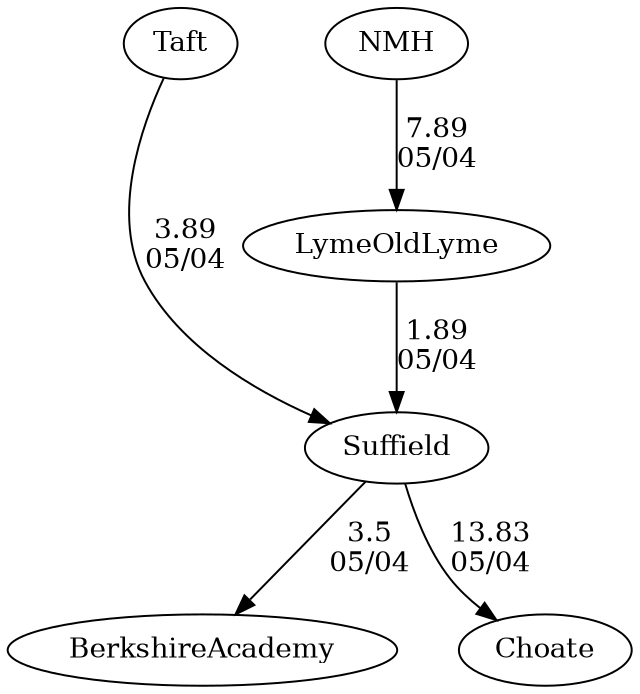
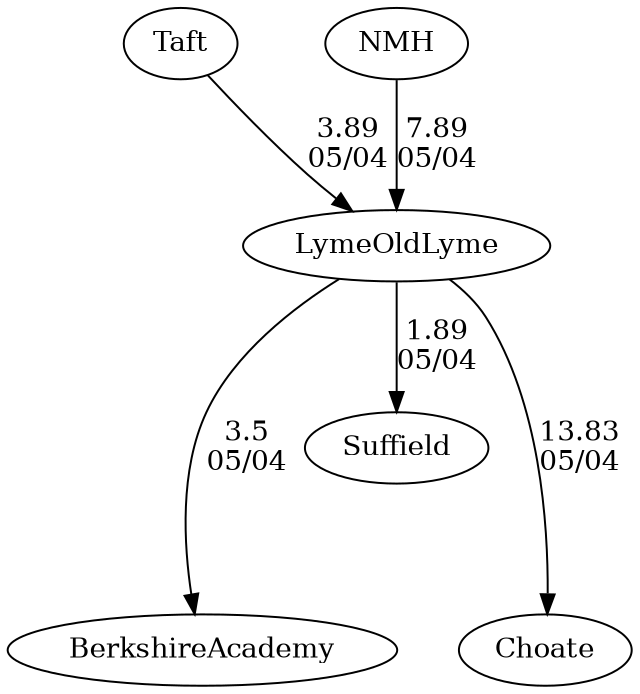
(147, 284) -> (270, 139)
(308, 541) -> (208, 410)
(433, 552) -> (530, 425)
